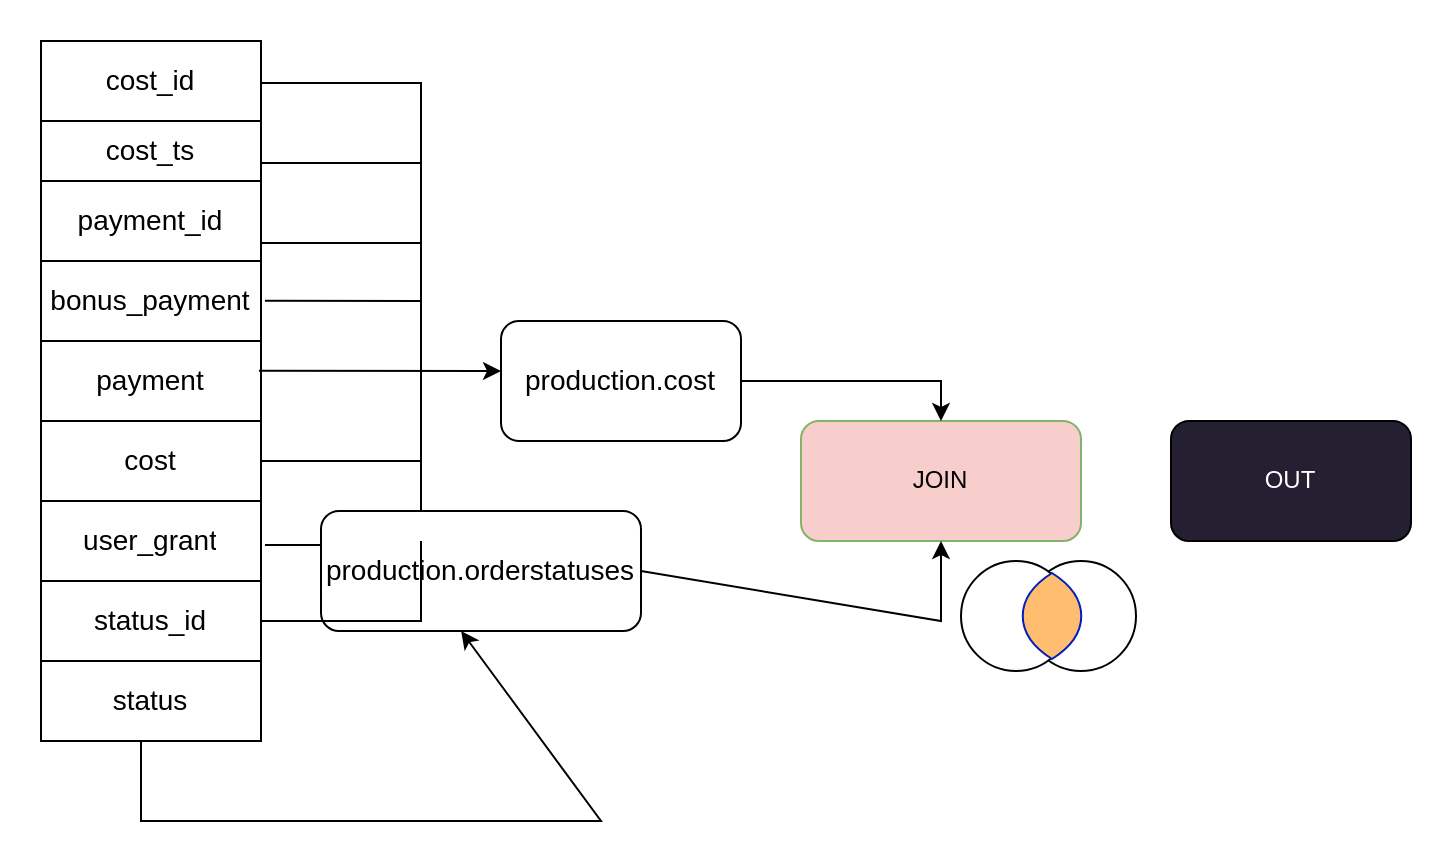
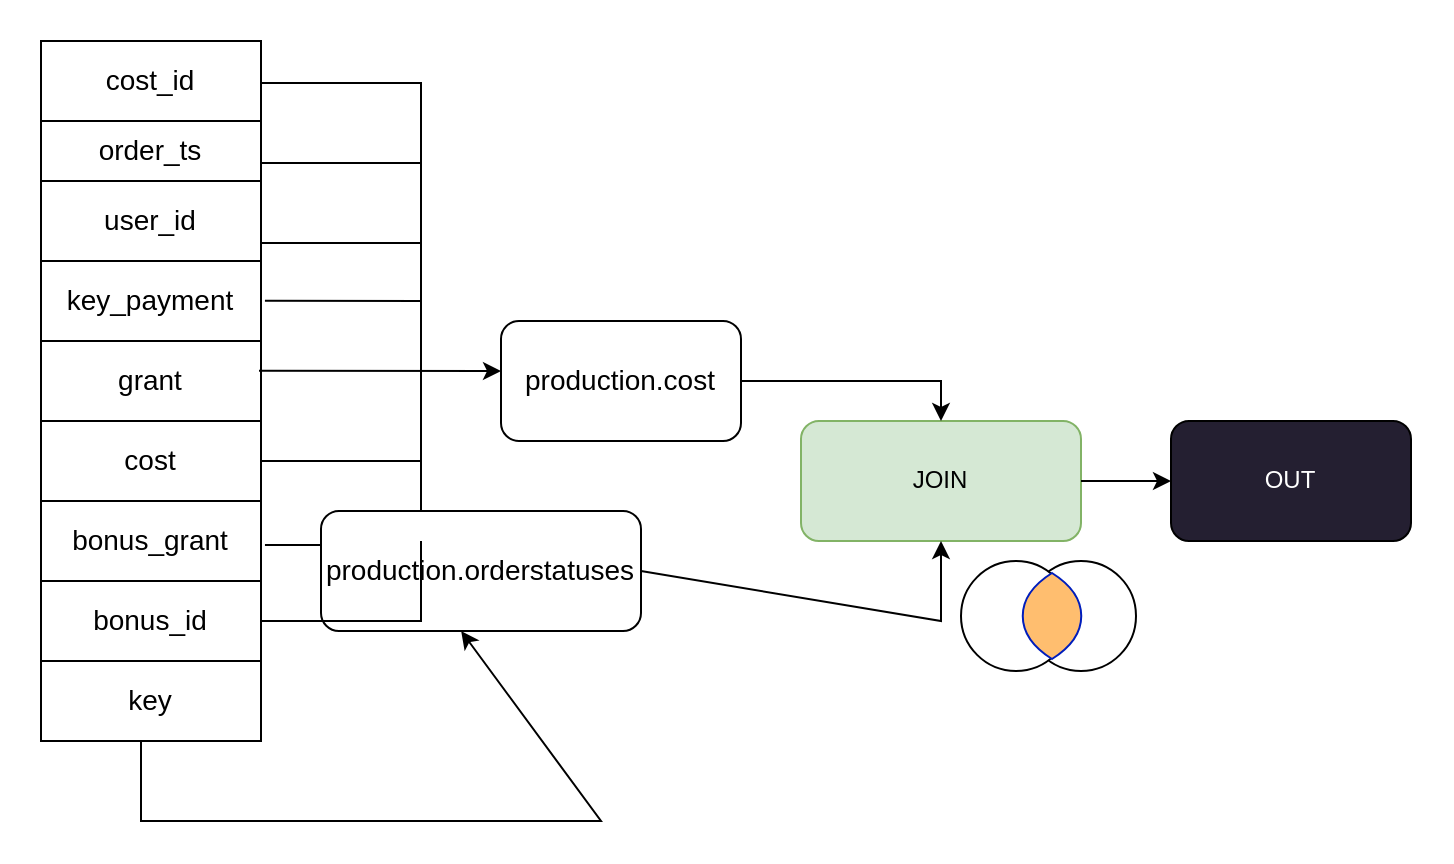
(151, 151) -> (151, 151)
(151, 221) -> (151, 221)
(151, 301) -> (151, 301)
(151, 381) -> (151, 381)
(941, 481) -> (941, 481)
none -> (1119, 481)
(151, 541) -> (151, 541)
(151, 621) -> (151, 621)
(151, 701) -> (151, 701)
